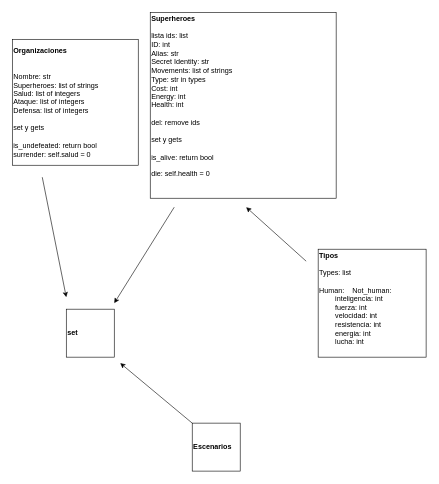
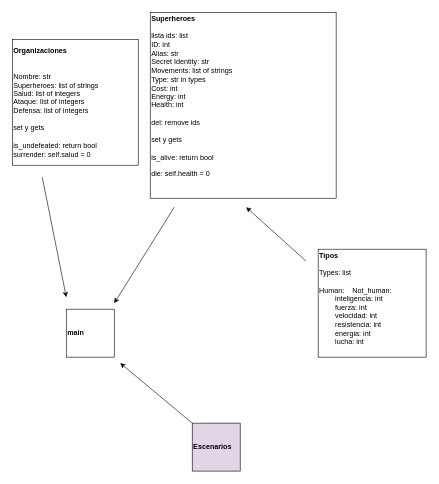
(74, 333) -> (75, 333)
(216, 447) -> (216, 447)
